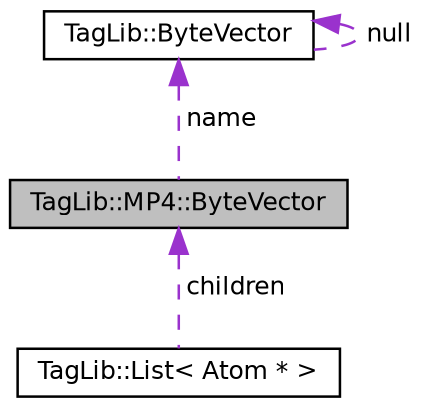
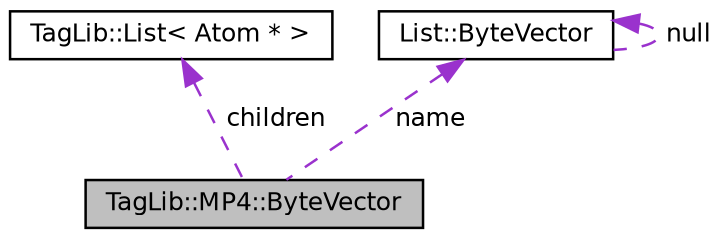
(179, 35) -> (496, 35)
(179, 301) -> (219, 131)
